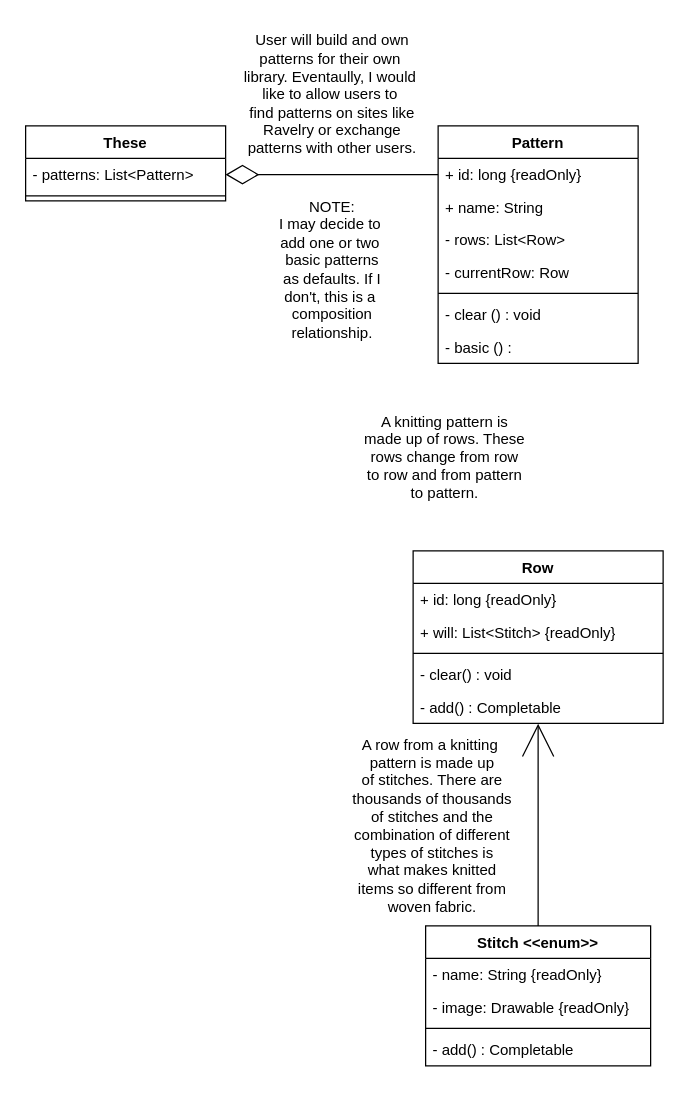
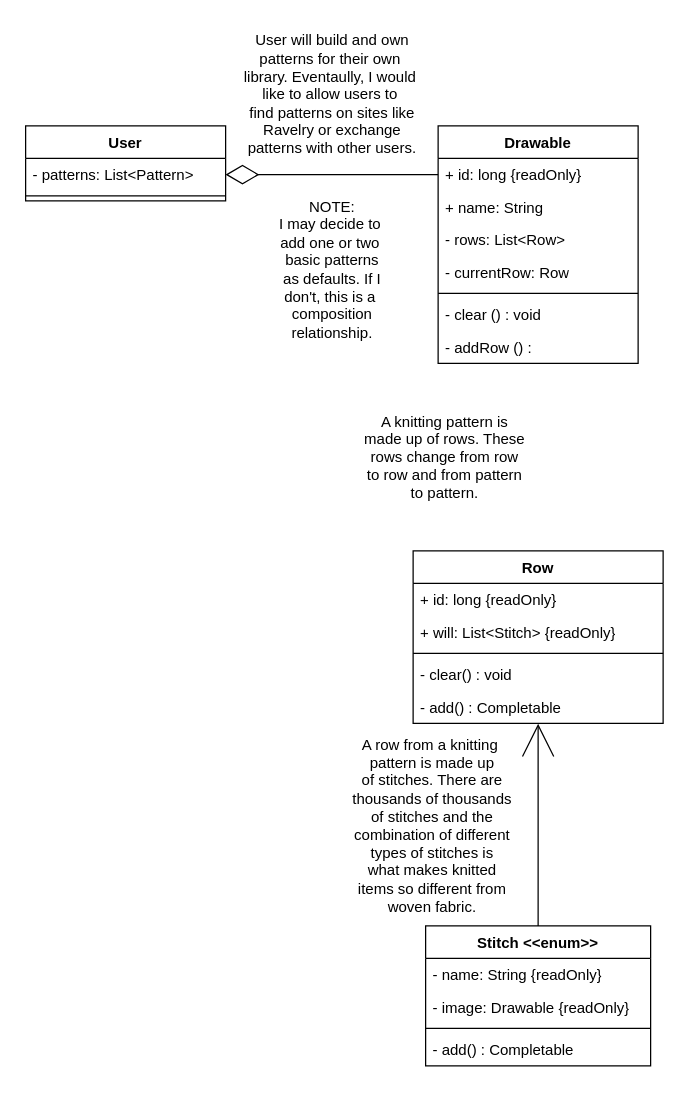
(126, 143) -> (126, 143)
(538, 143) -> (538, 143)
(486, 348) -> (492, 348)
